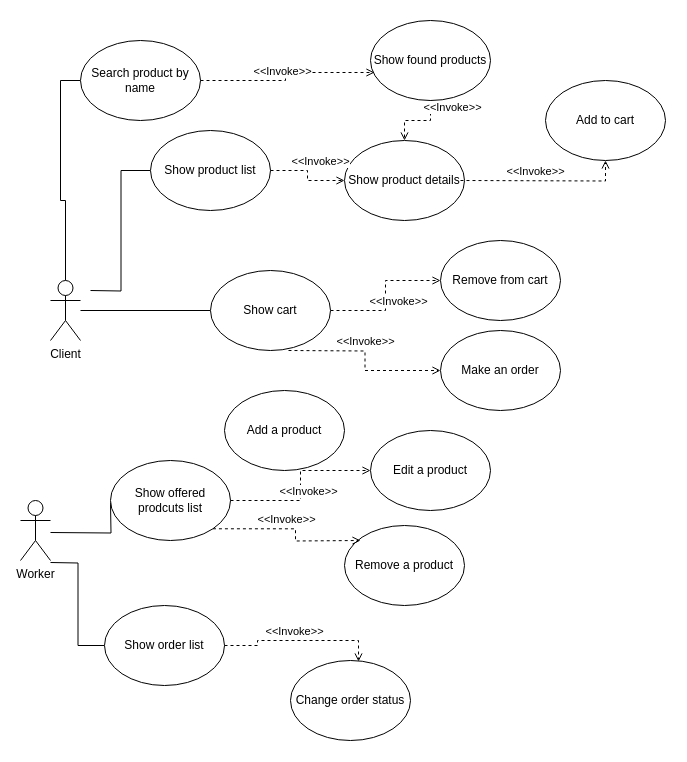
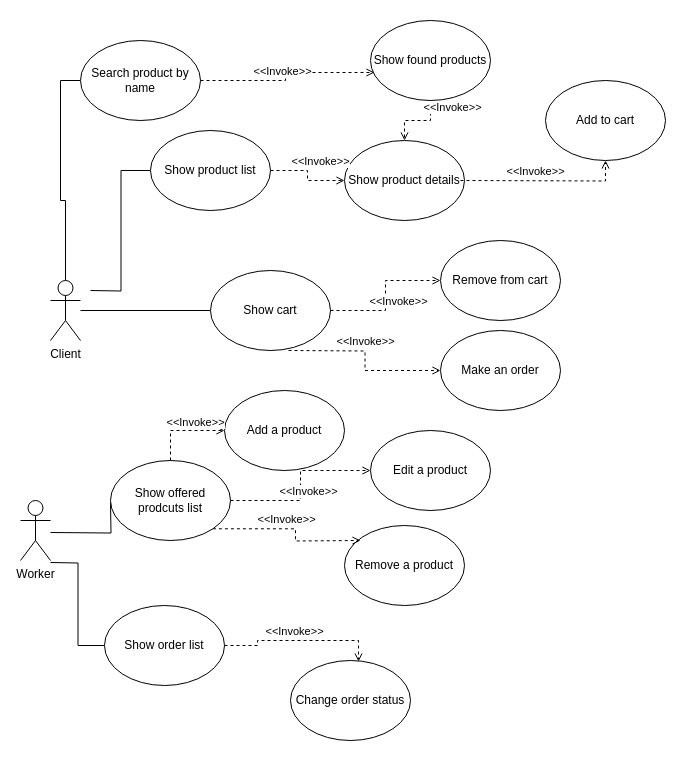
none -> (181, 431)
